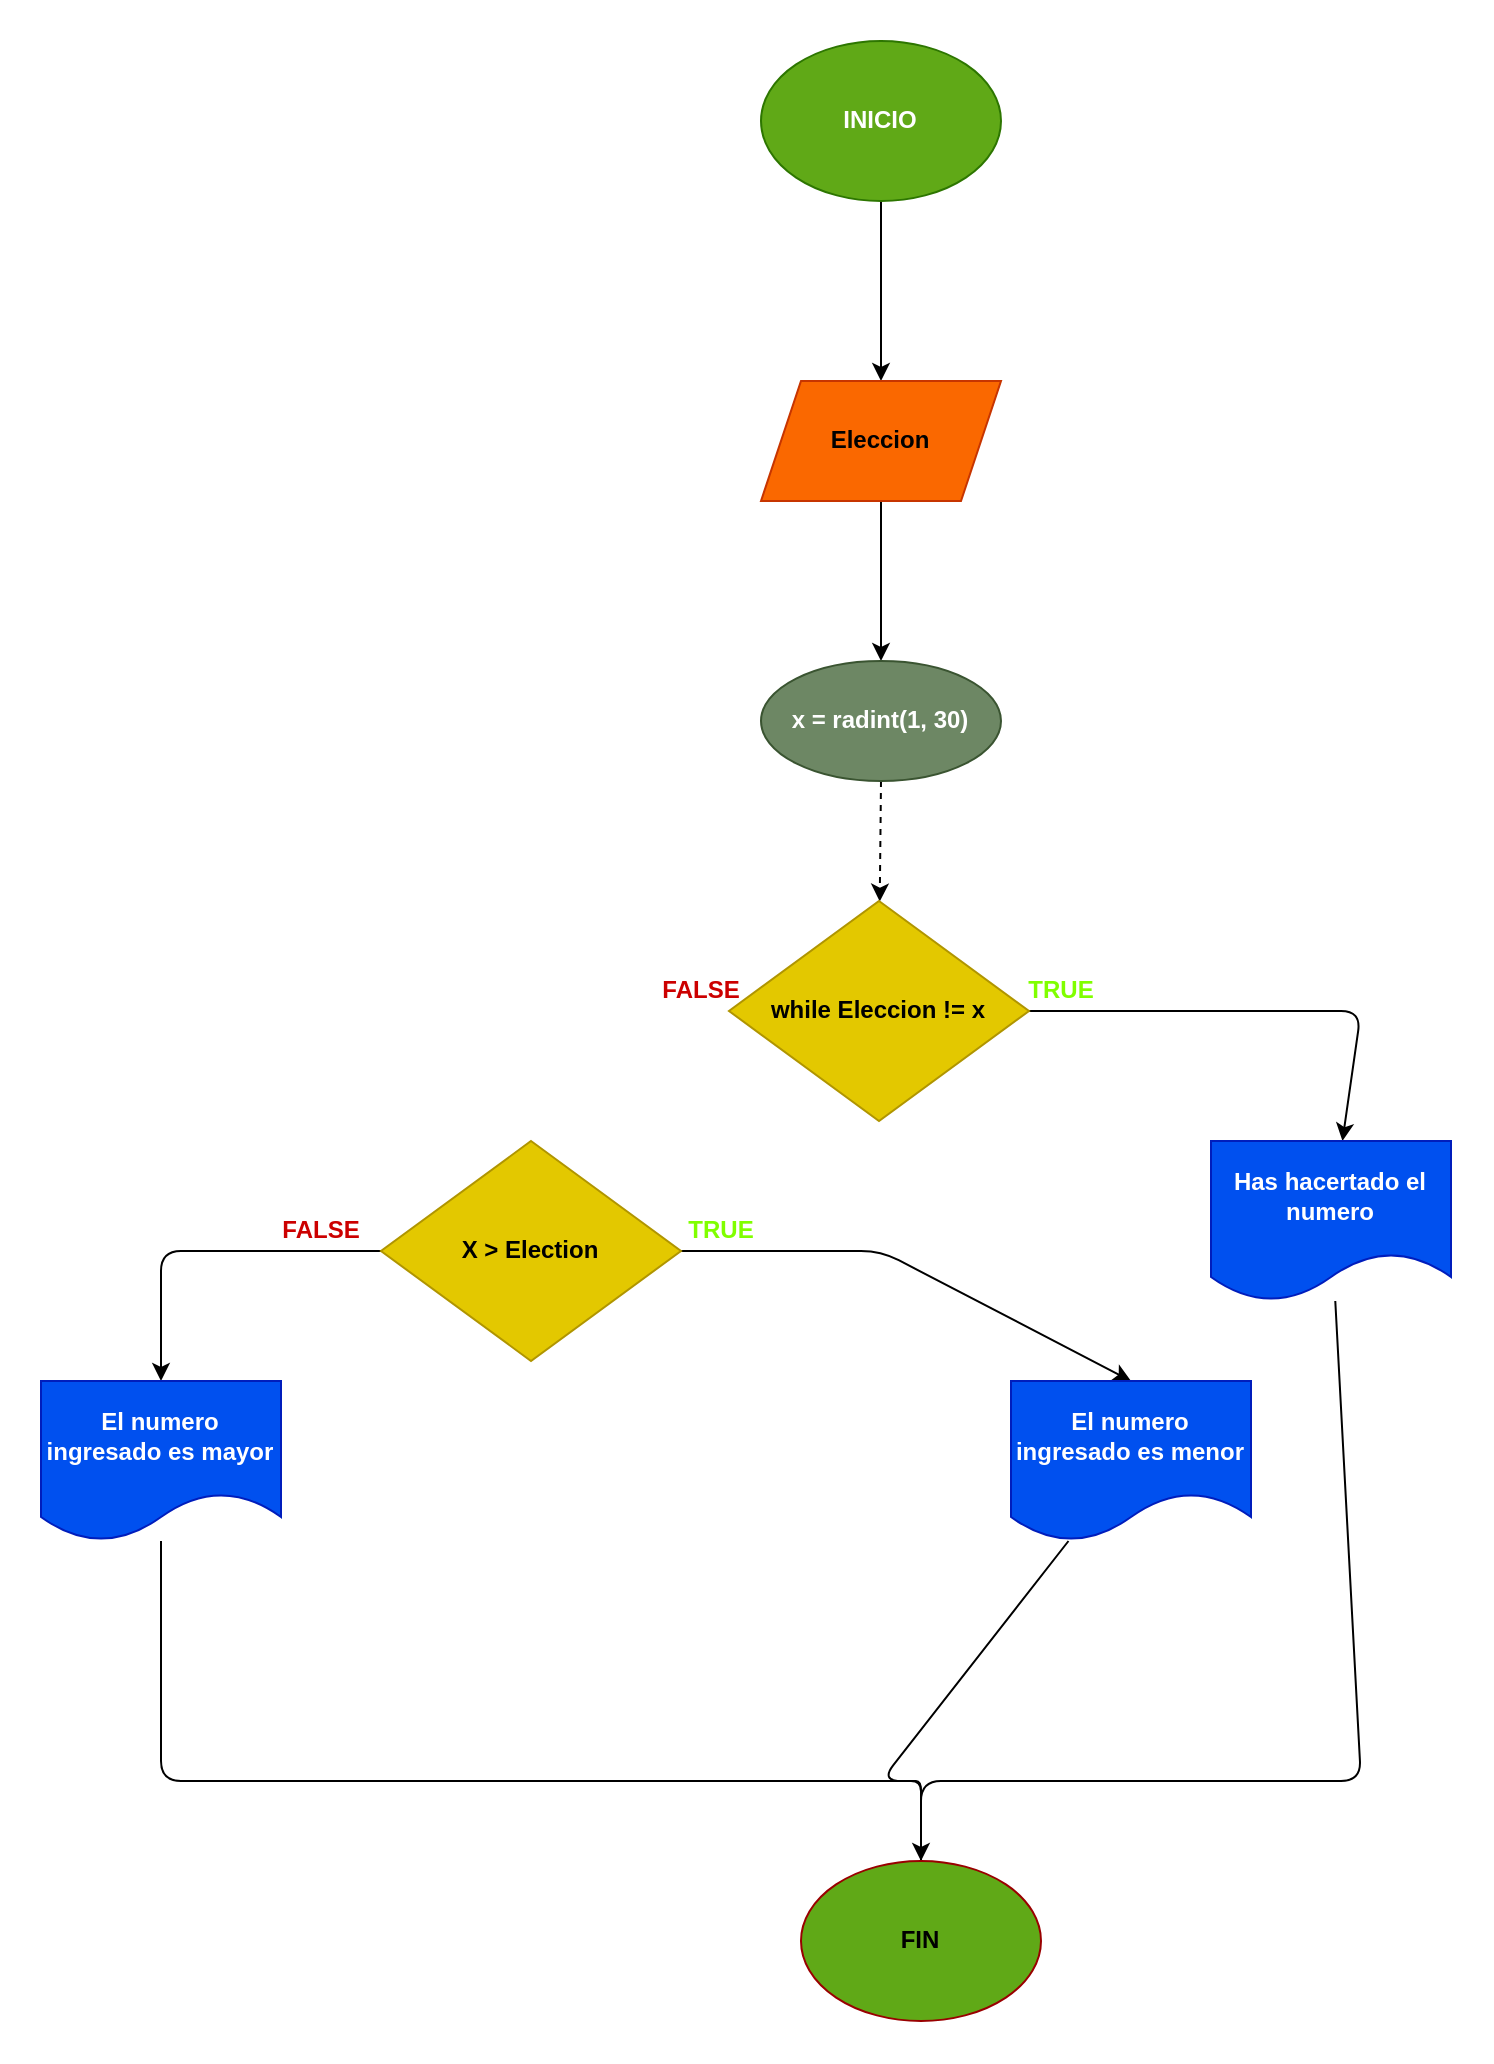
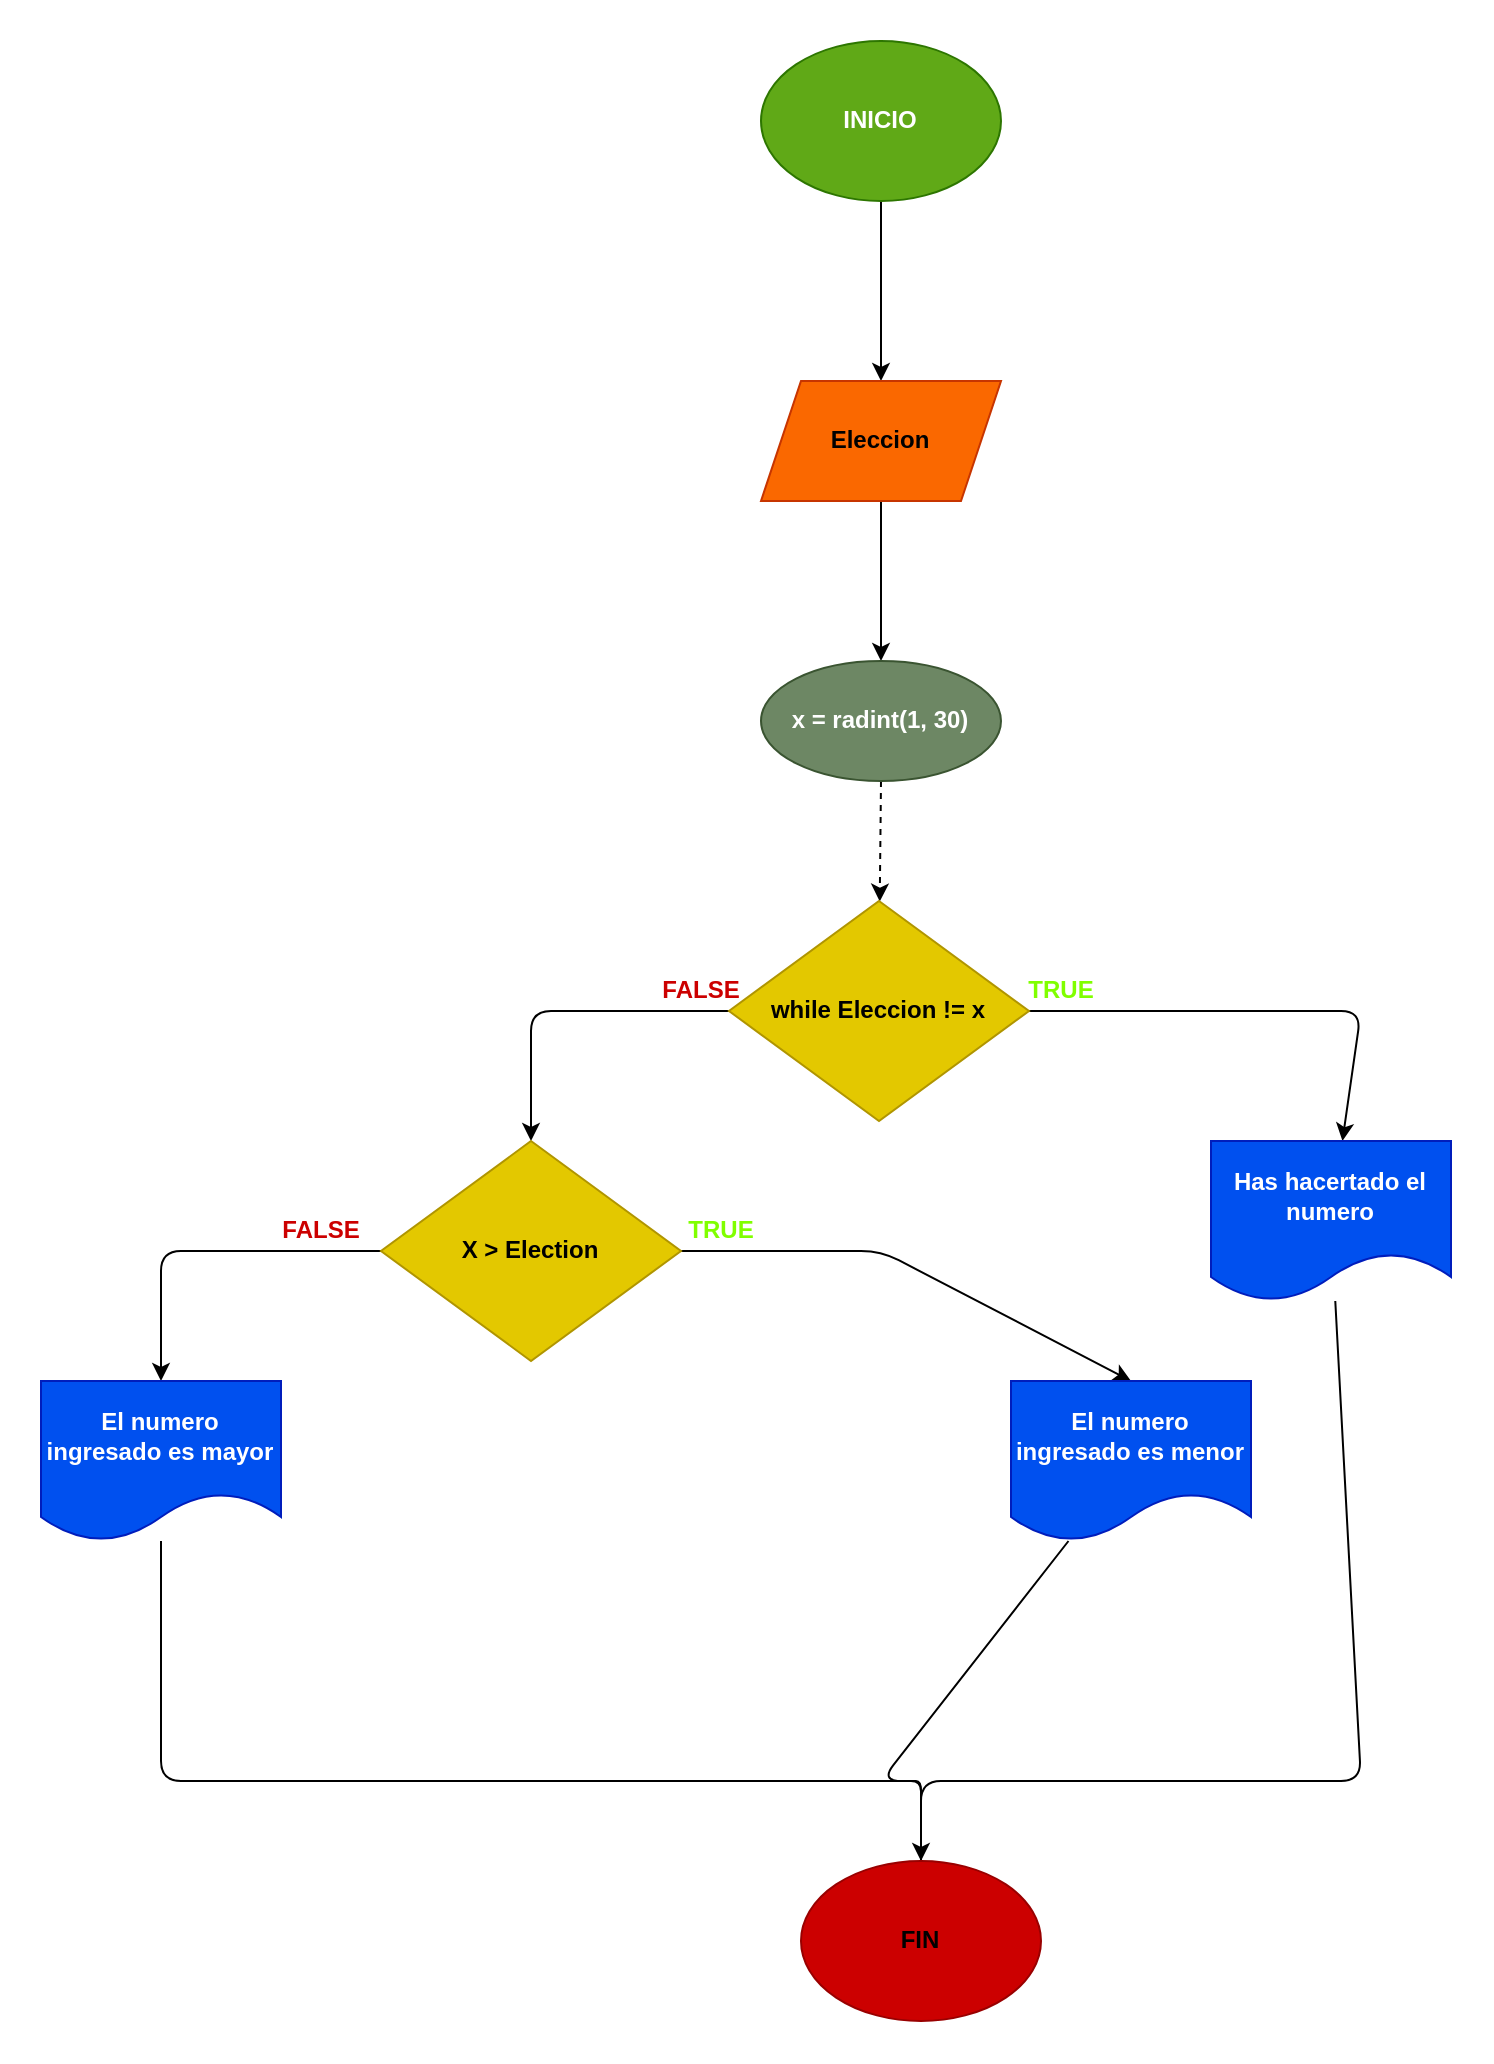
none -> (579, 1011)
(921, 1941) -> (921, 1941)
